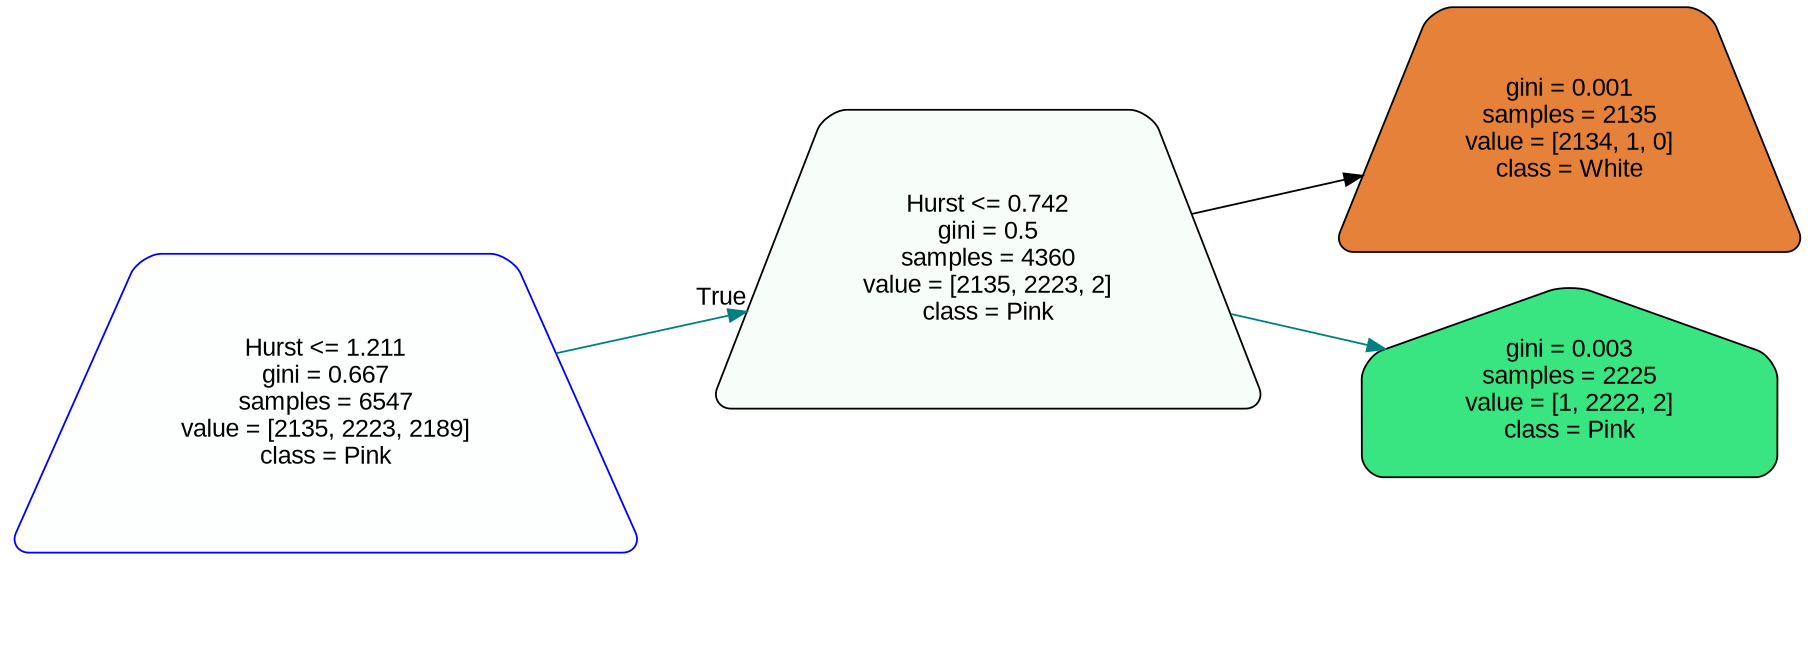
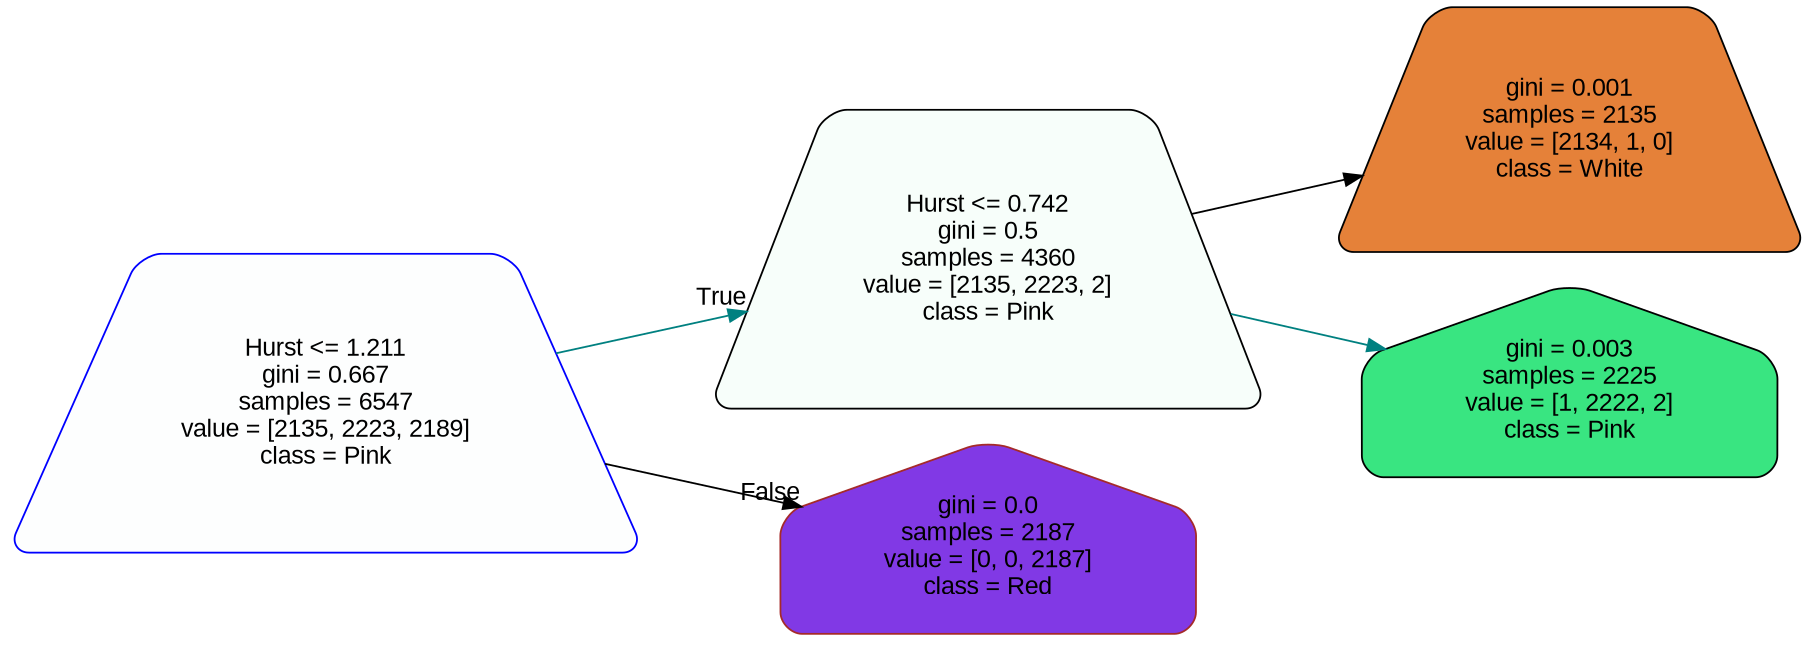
none -> (988, 547)
